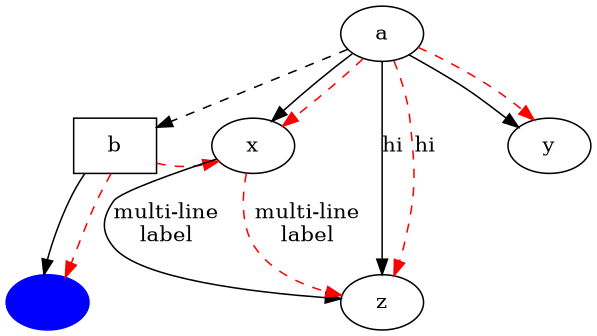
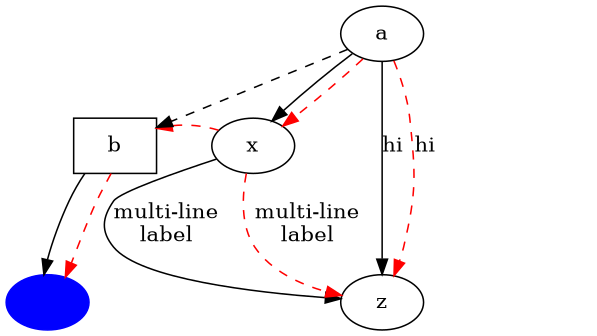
(549, 146) -> none
(168, 165) -> (196, 126)
